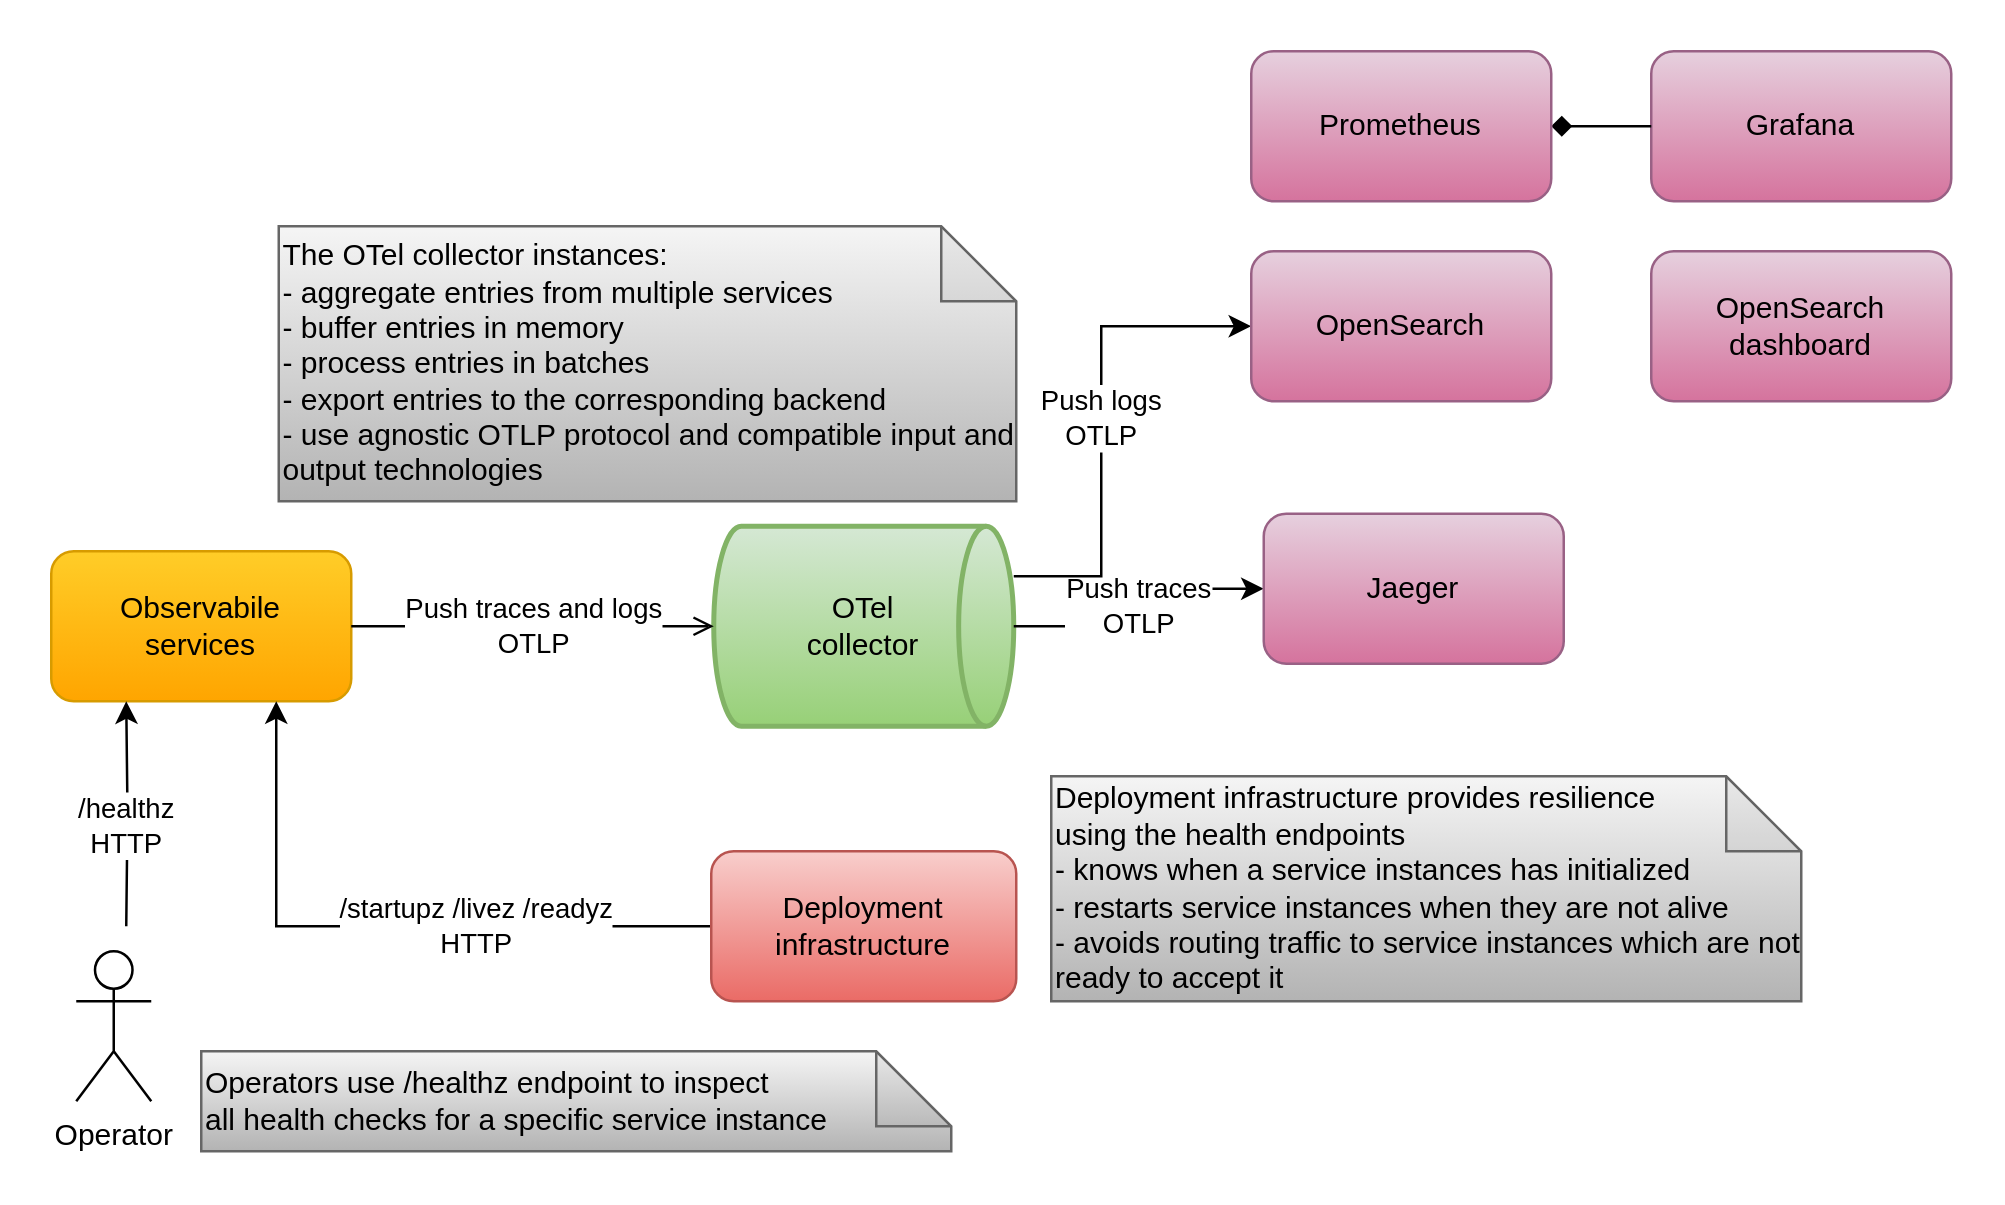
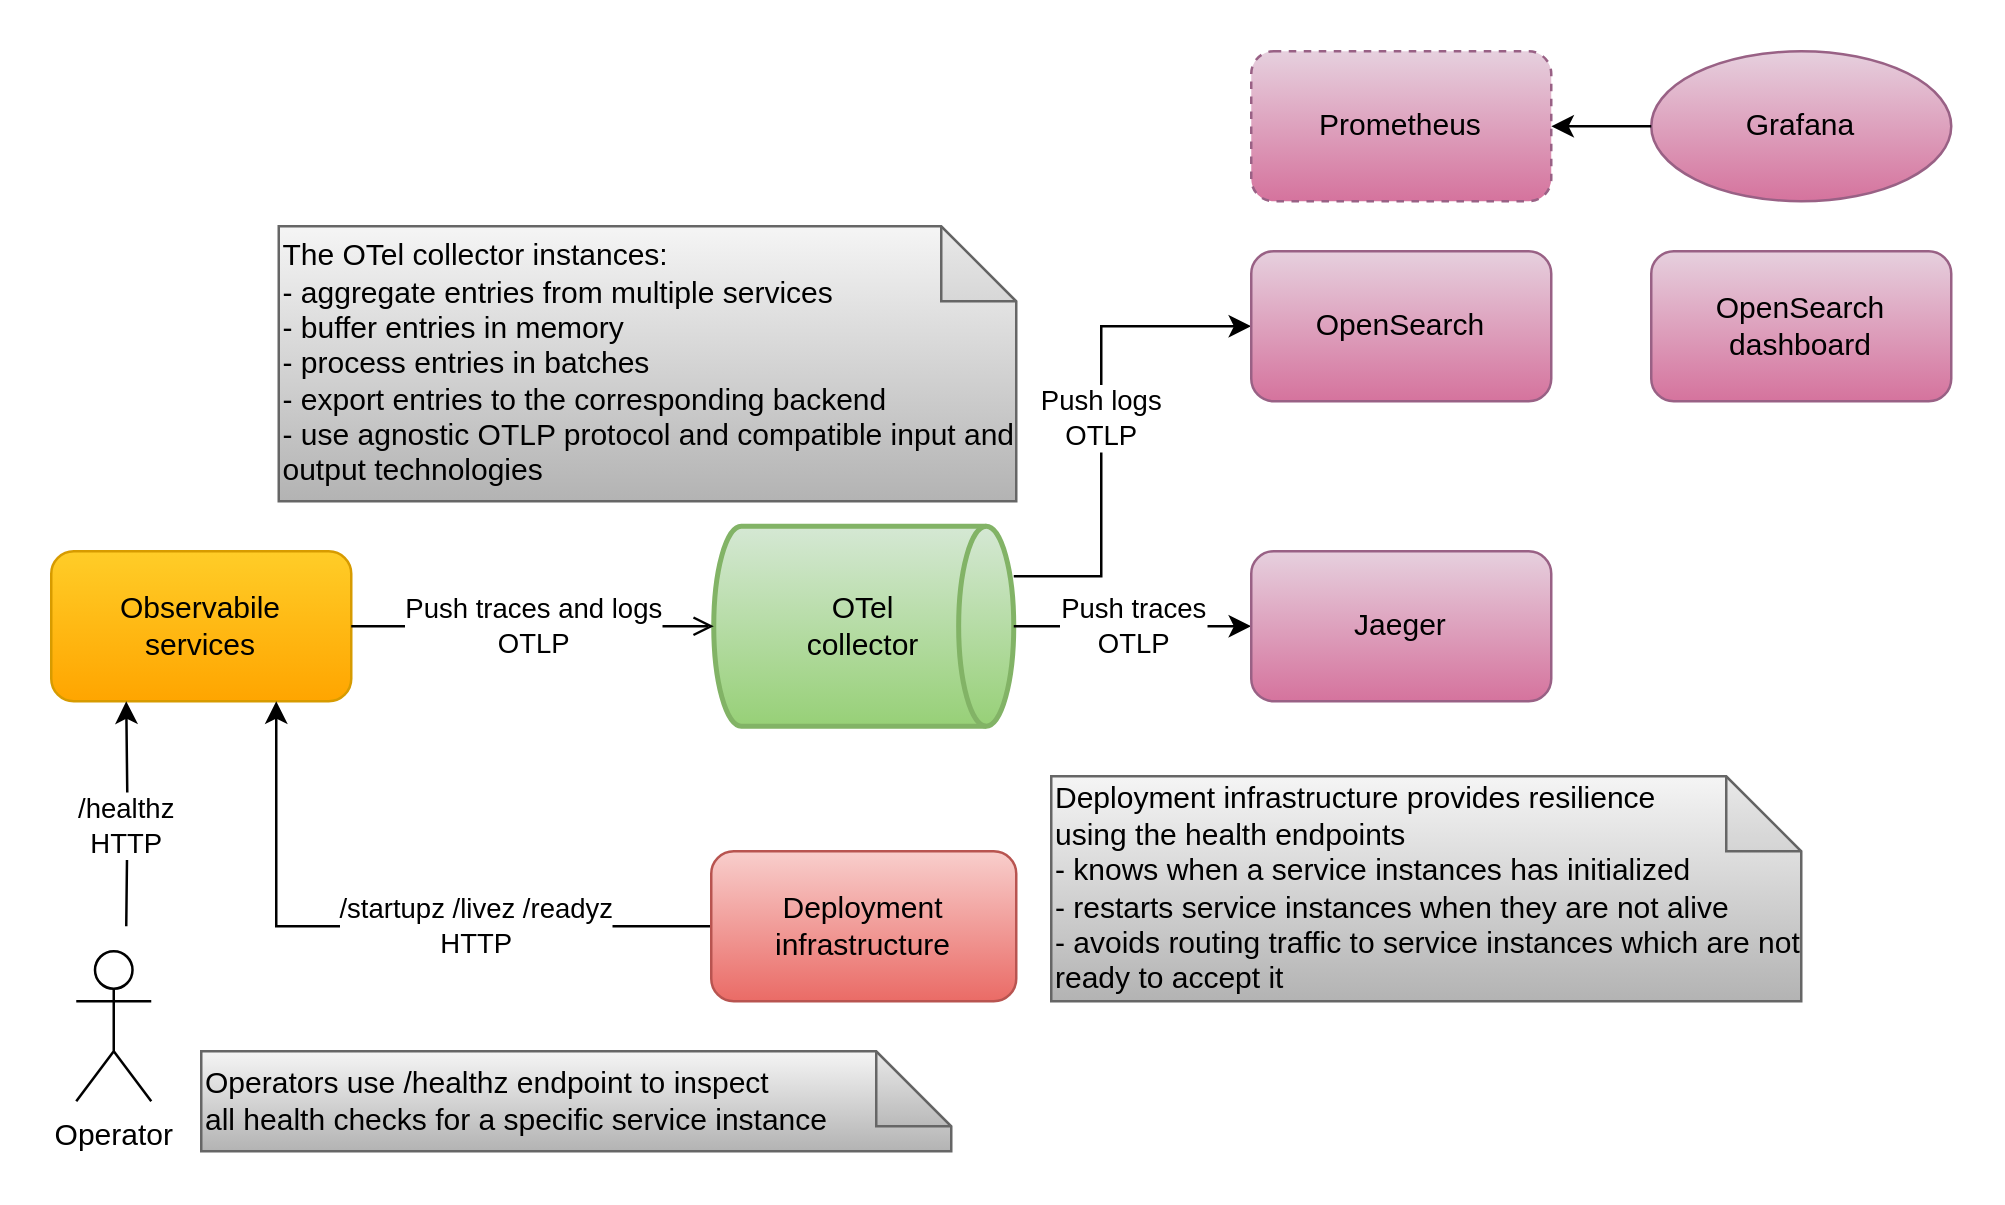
(1401, 126) -> (1401, 126)
(1572, 126) -> (1570, 126)
(1801, 126) -> (1801, 126)
(1414, 589) -> (1401, 626)
